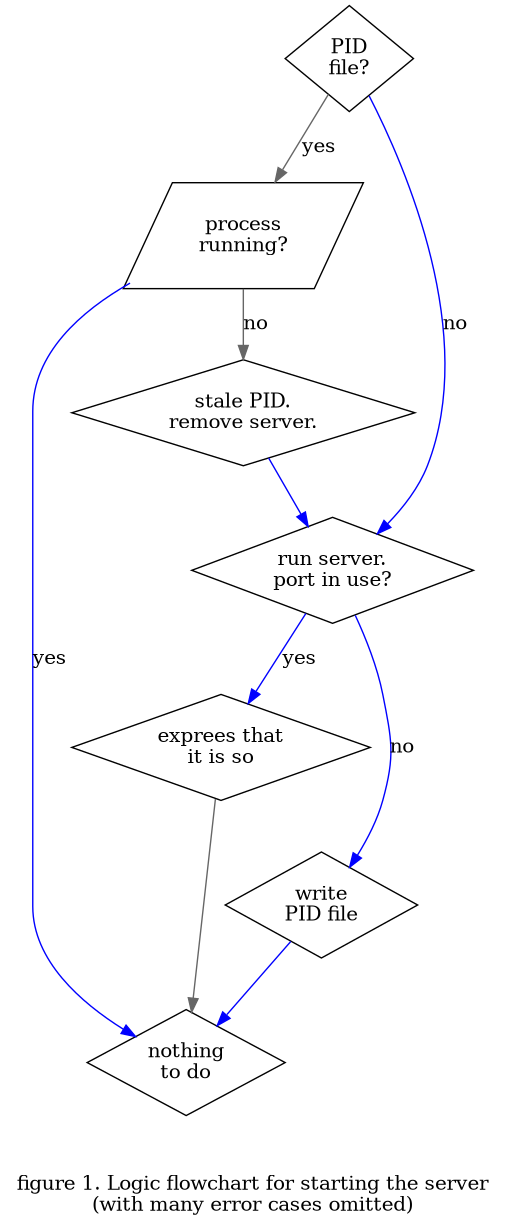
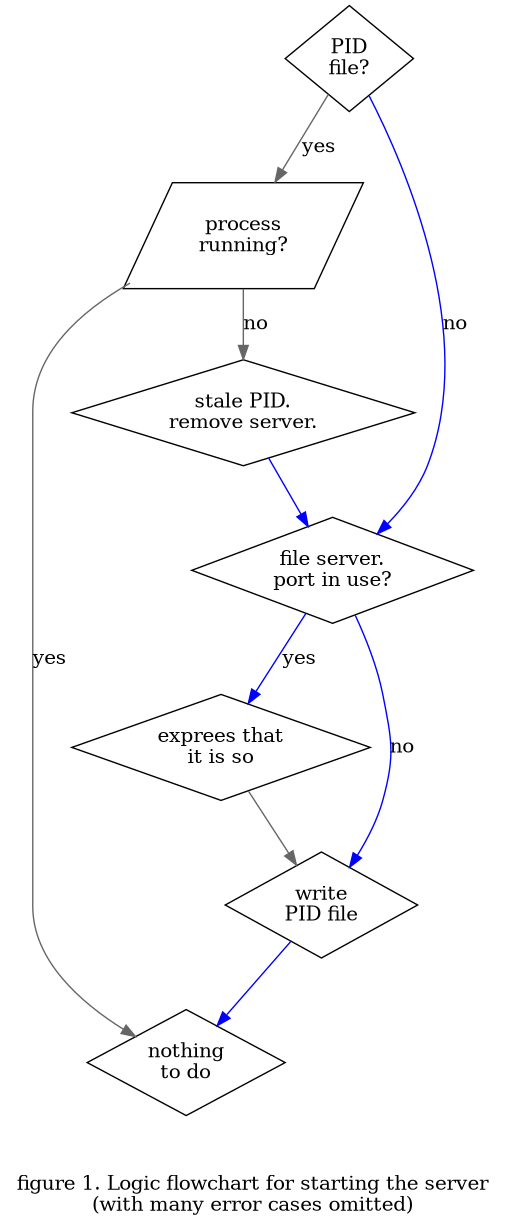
(333, 570) -> (333, 570)
(33, 654) -> (33, 654)
(204, 899) -> (269, 822)
